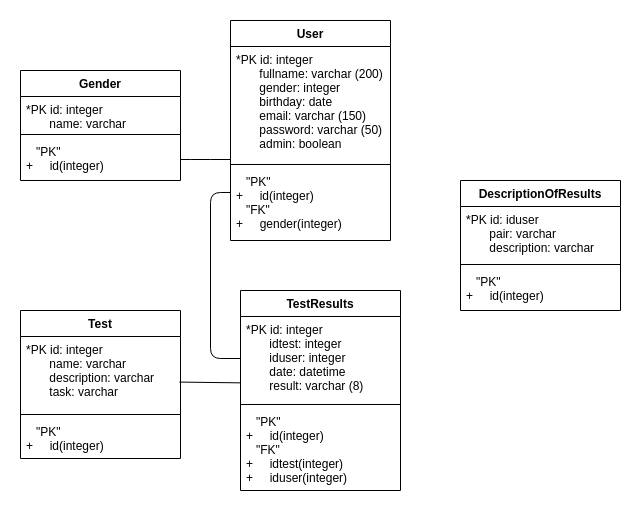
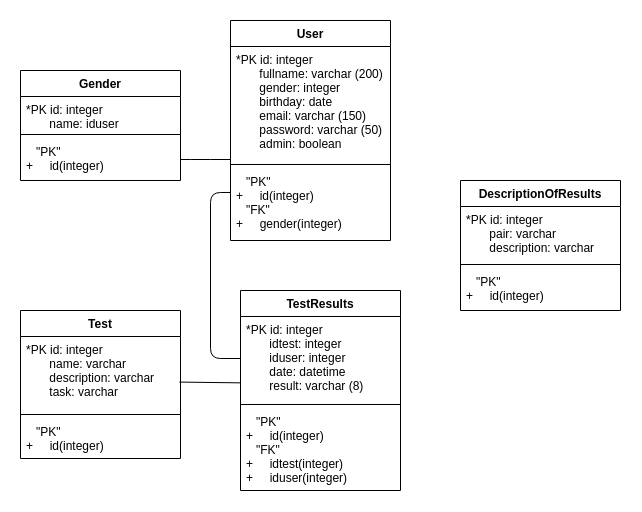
(69, 110) -> (69, 110)
(505, 220) -> (509, 220)
